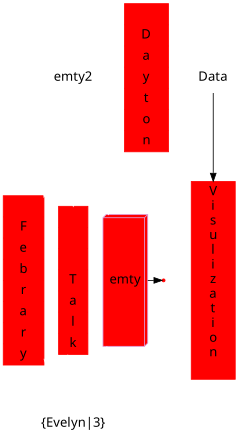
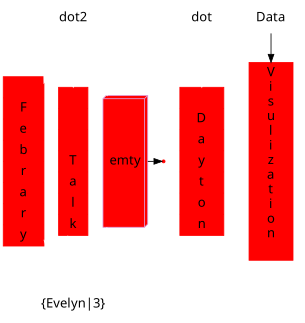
none -> (202, 18)
(73, 78) -> (73, 18)
